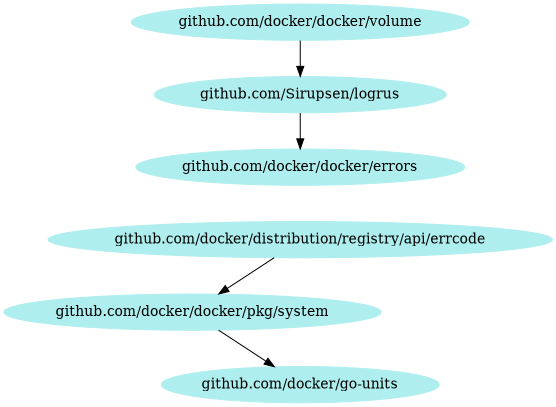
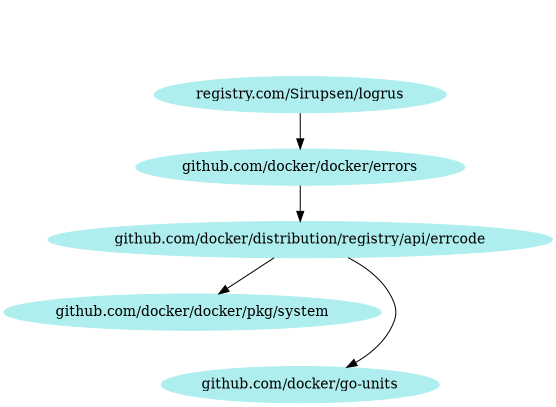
(300, 22) -> none
(300, 95) -> (300, 95)
none -> (300, 198)
(242, 346) -> (395, 308)
